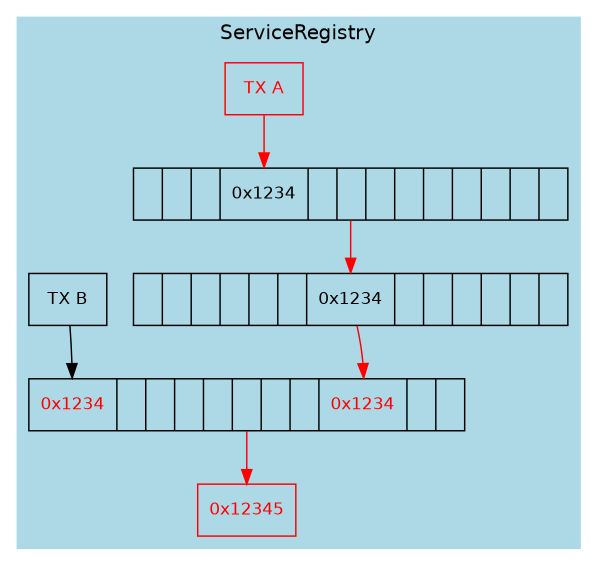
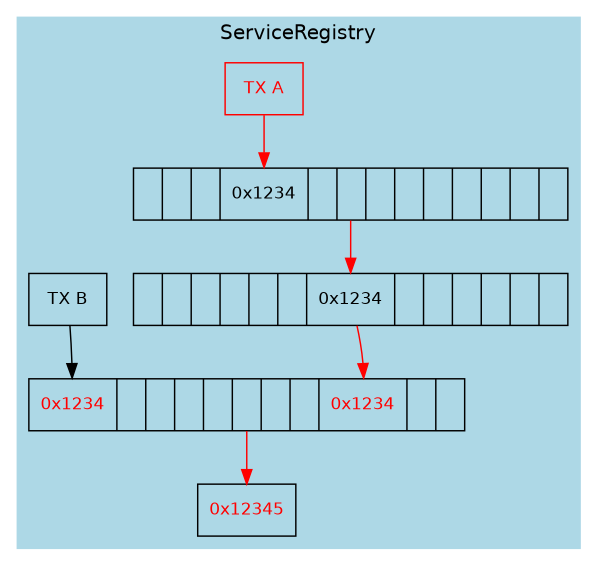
(247, 510) -> (247, 510)
